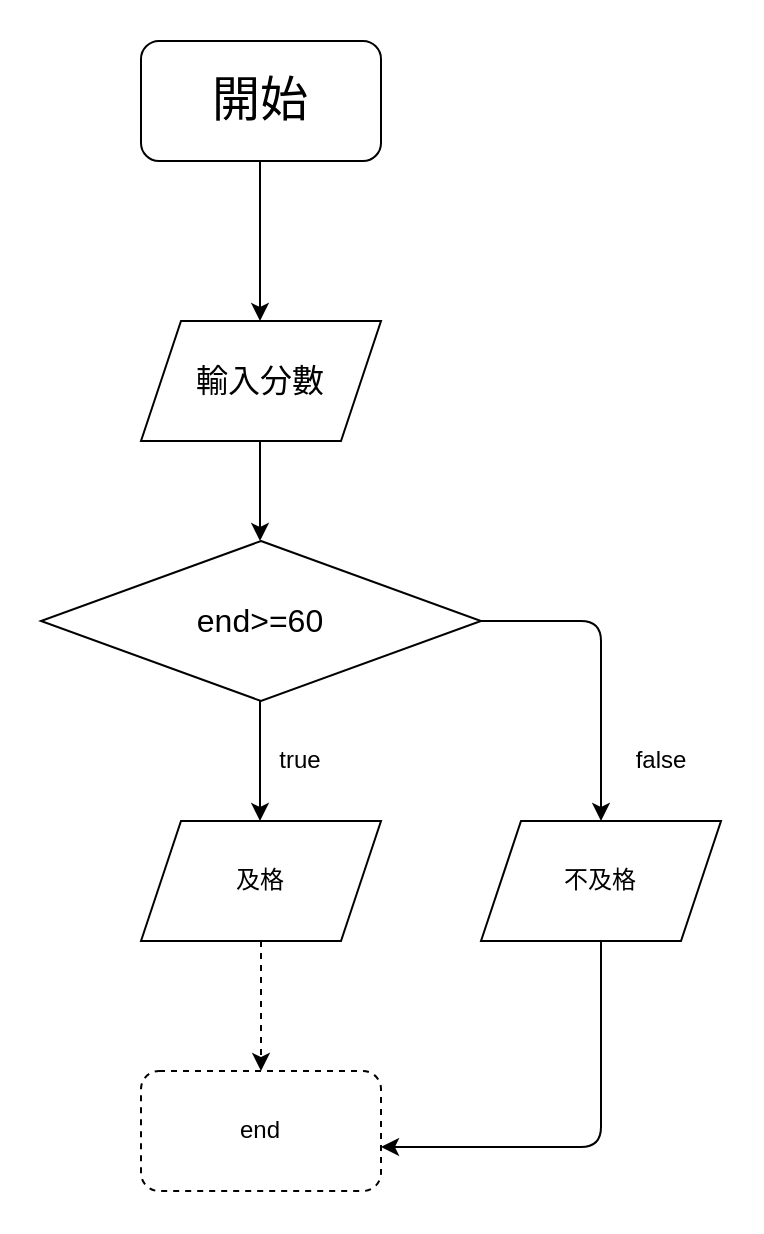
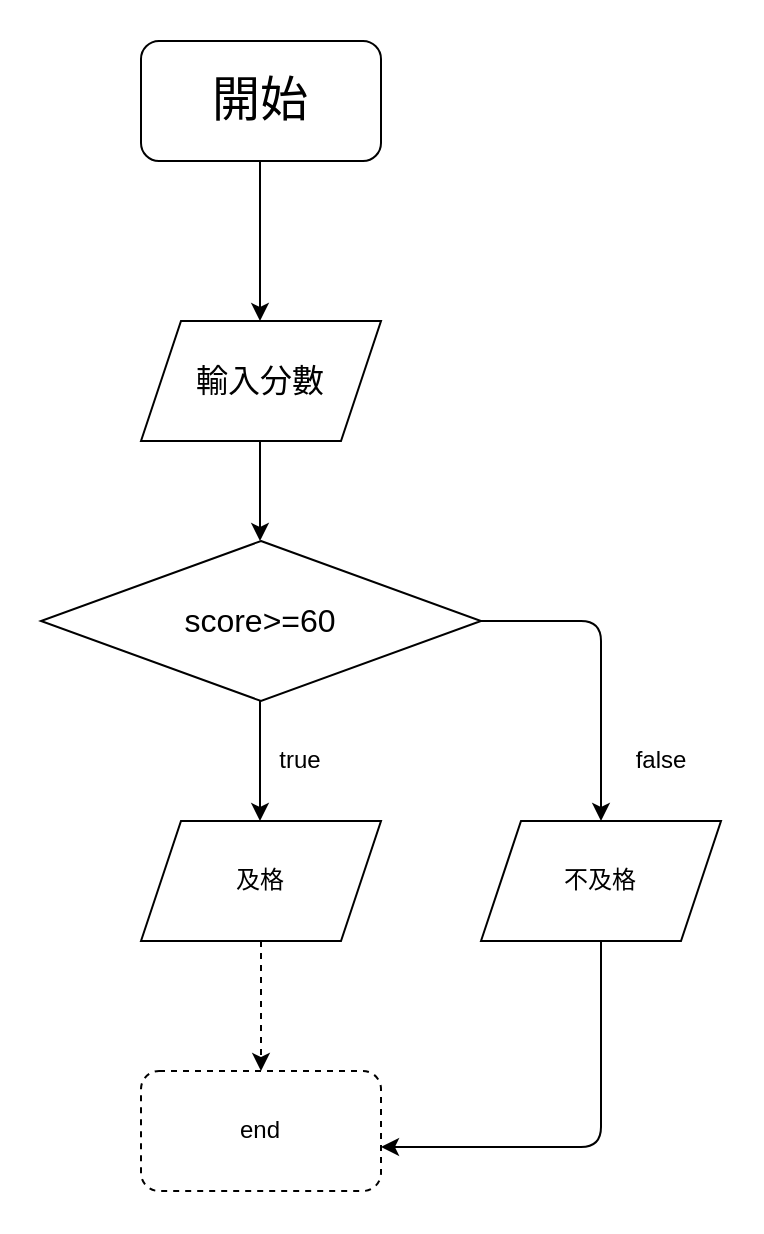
(261, 621) -> (261, 621)
